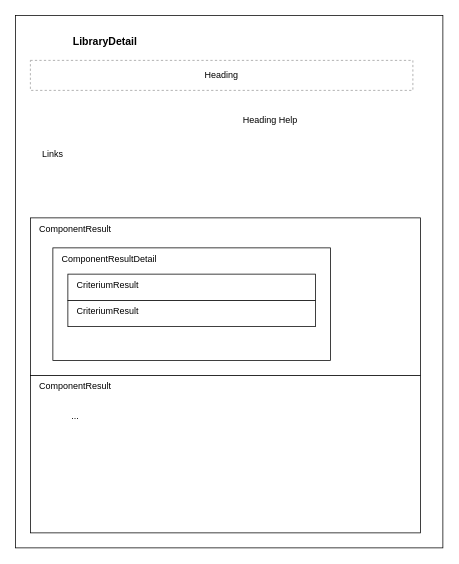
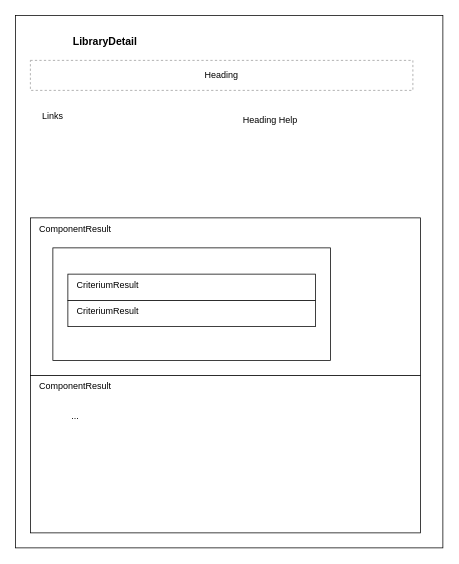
(53, 154) -> (53, 117)
(124, 259) -> none
